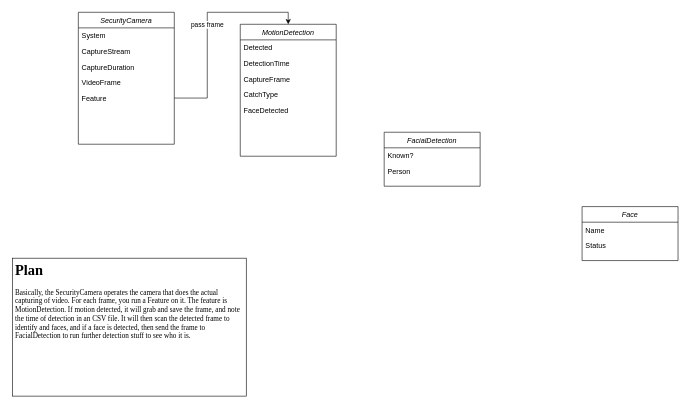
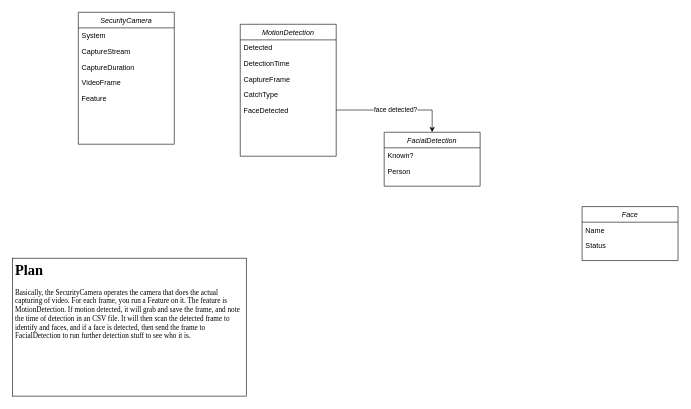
(207, 20) -> none
none -> (395, 110)
